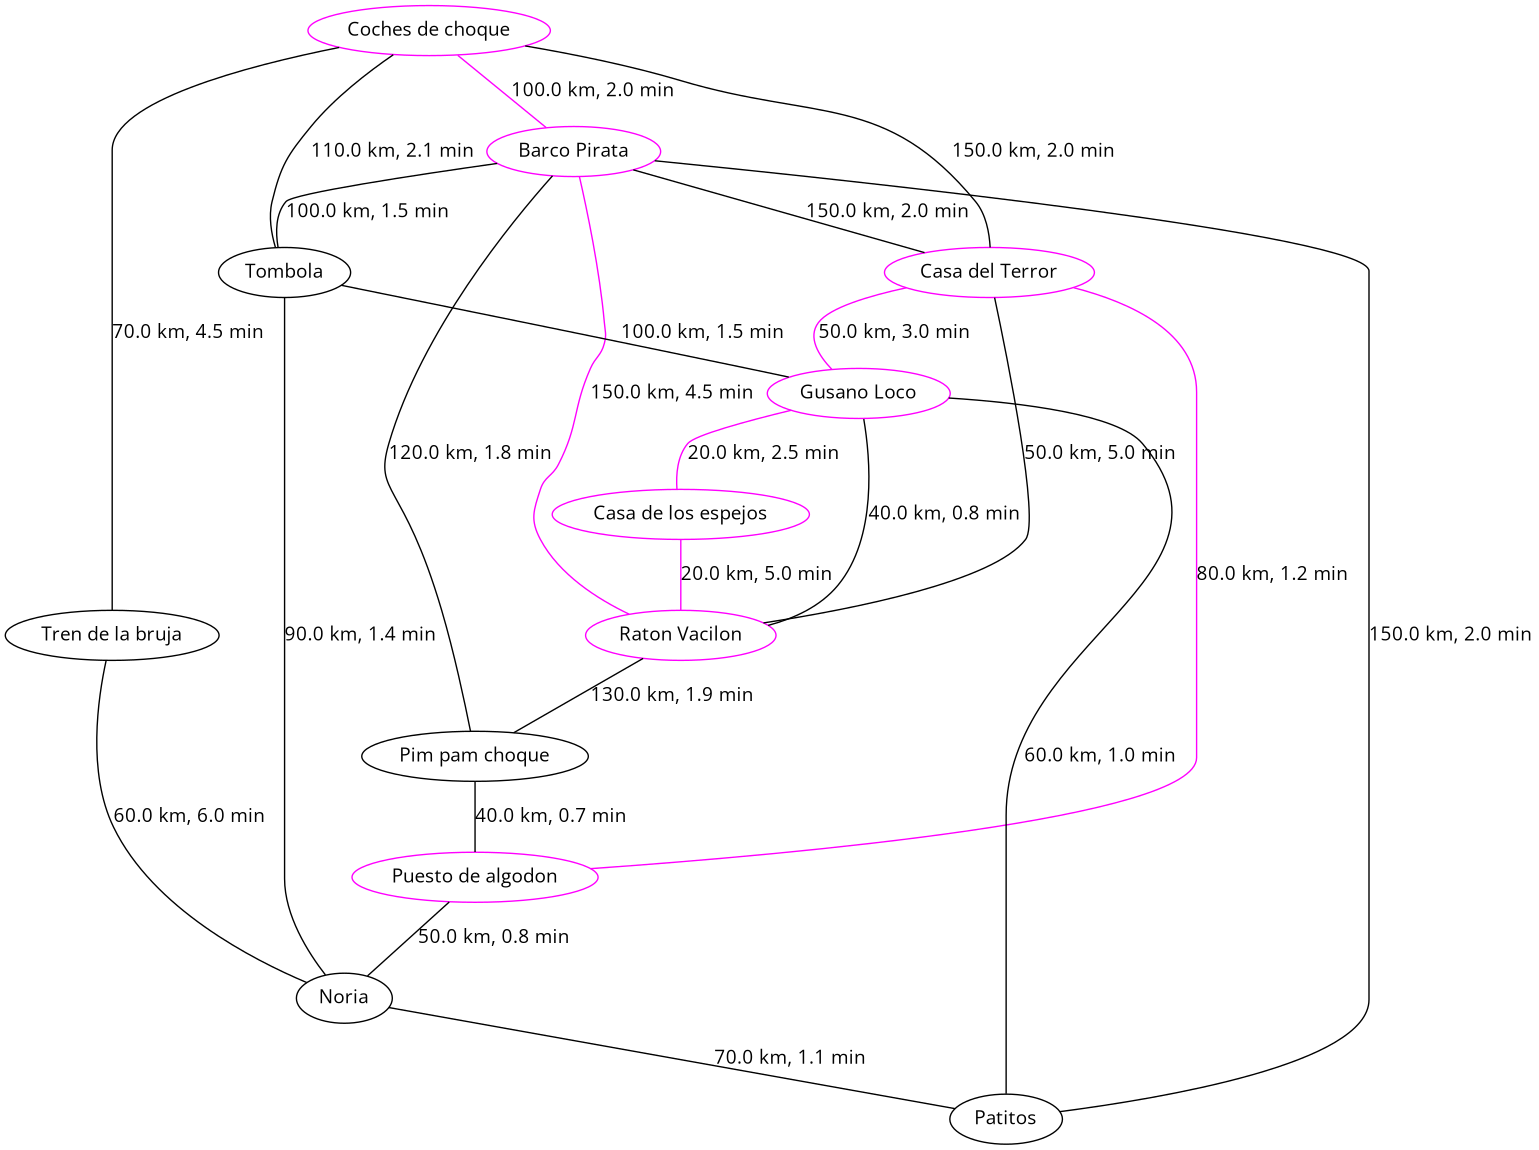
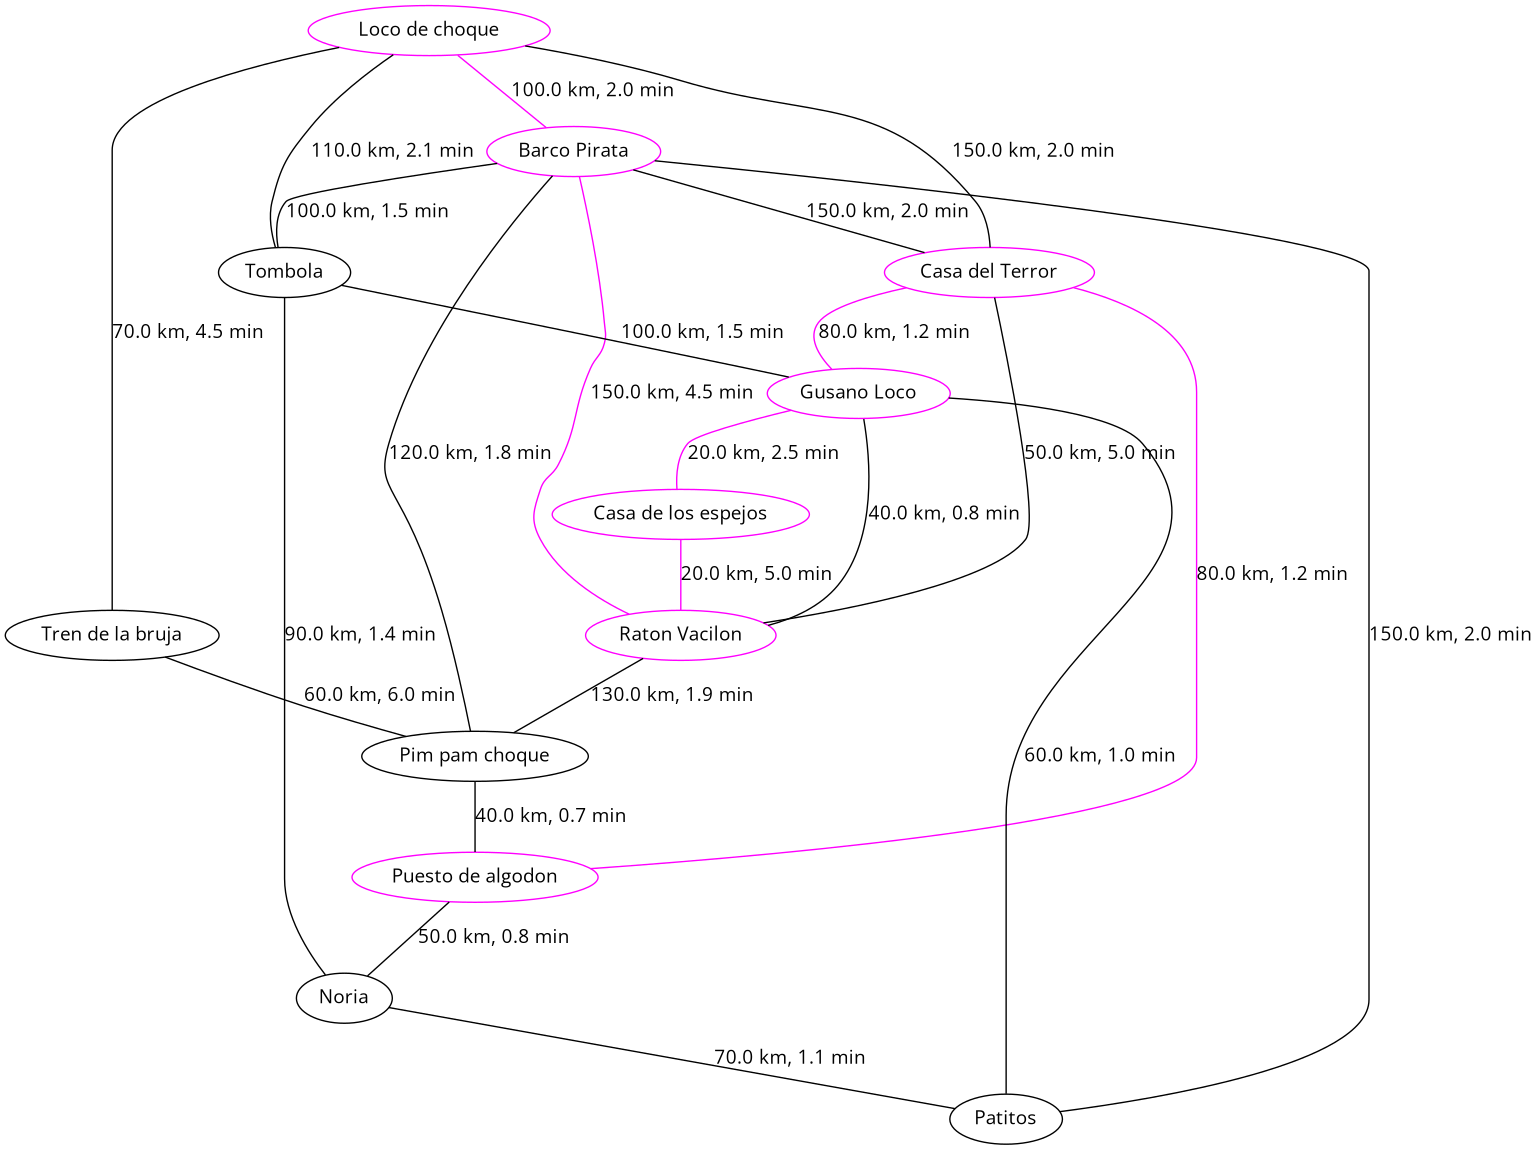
(429, 31) -> (429, 31)
(894, 333) -> (894, 333)
(136, 862) -> (273, 696)
